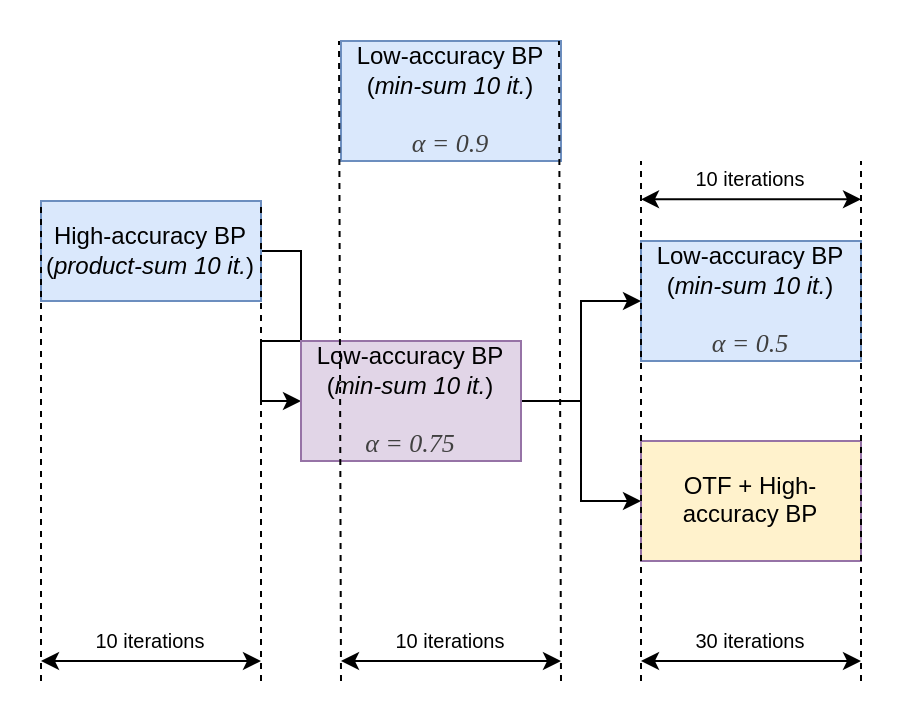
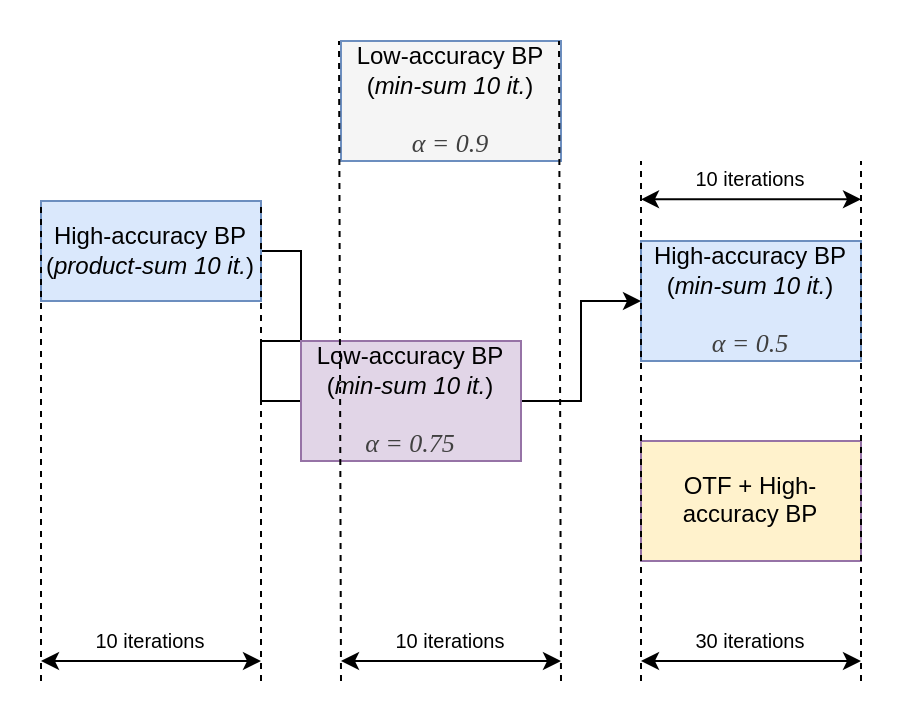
(451, 101) -> (451, 101)
(751, 301) -> (751, 301)
(286, 401) -> (291, 401)
(581, 476) -> none
